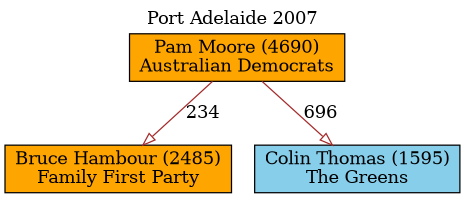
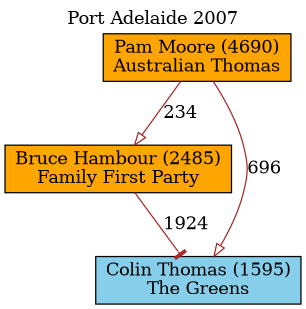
(237, 58) -> (197, 58)
none -> (156, 222)
